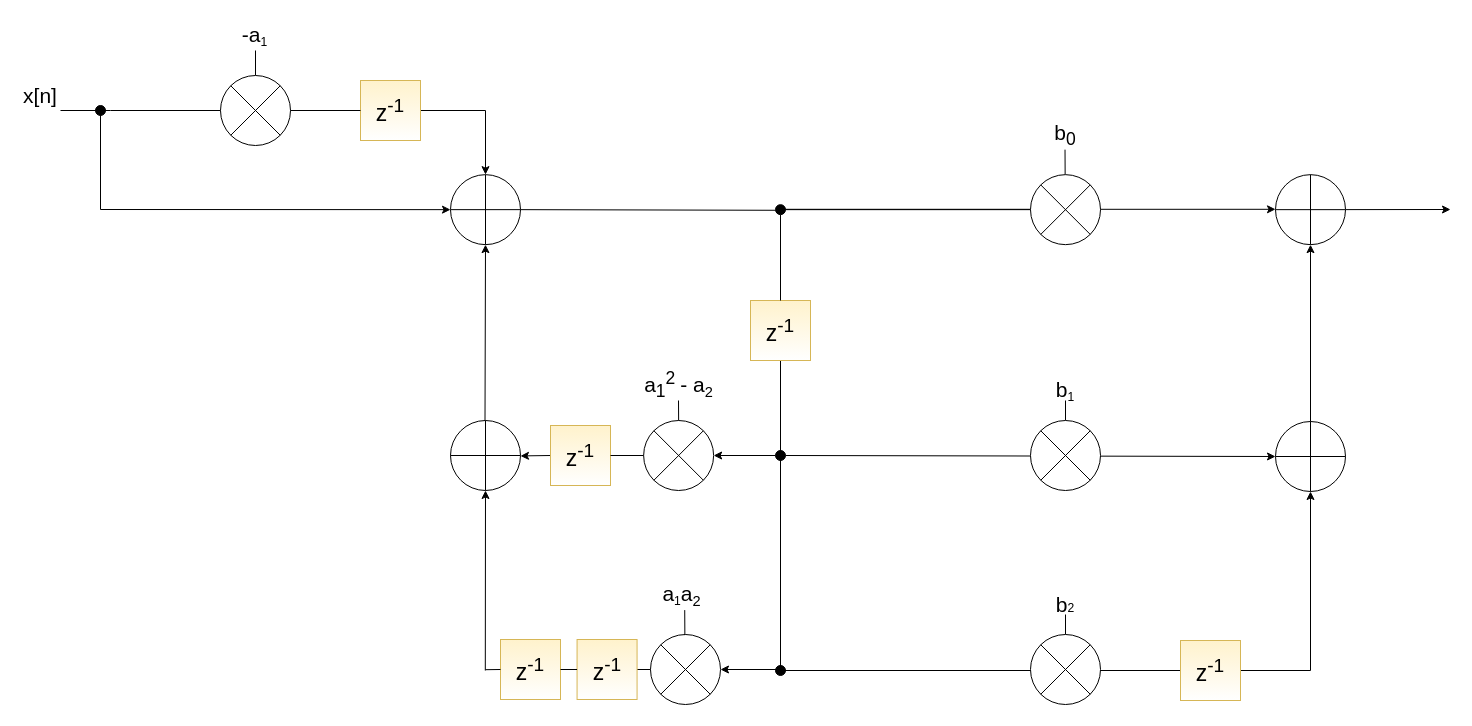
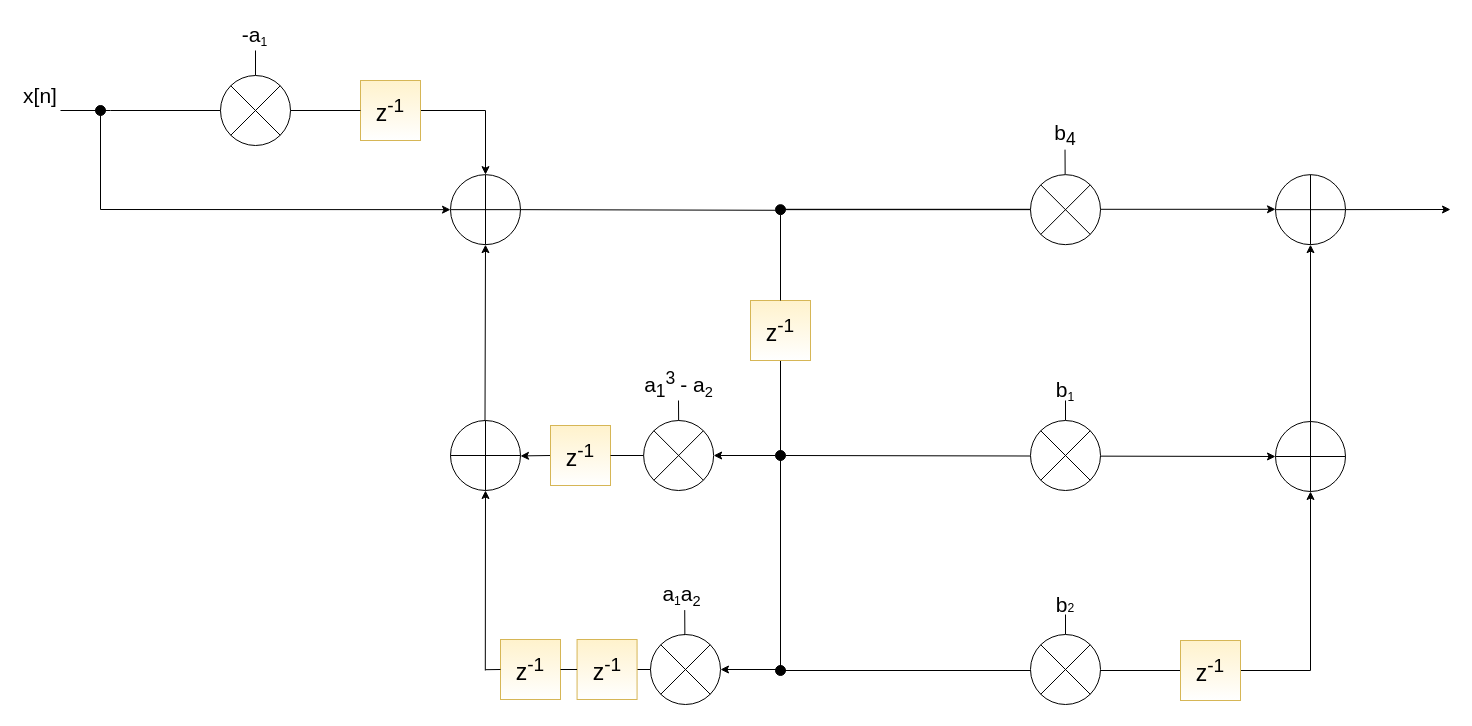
(1066, 136) -> (1066, 136)
(679, 386) -> (679, 386)
